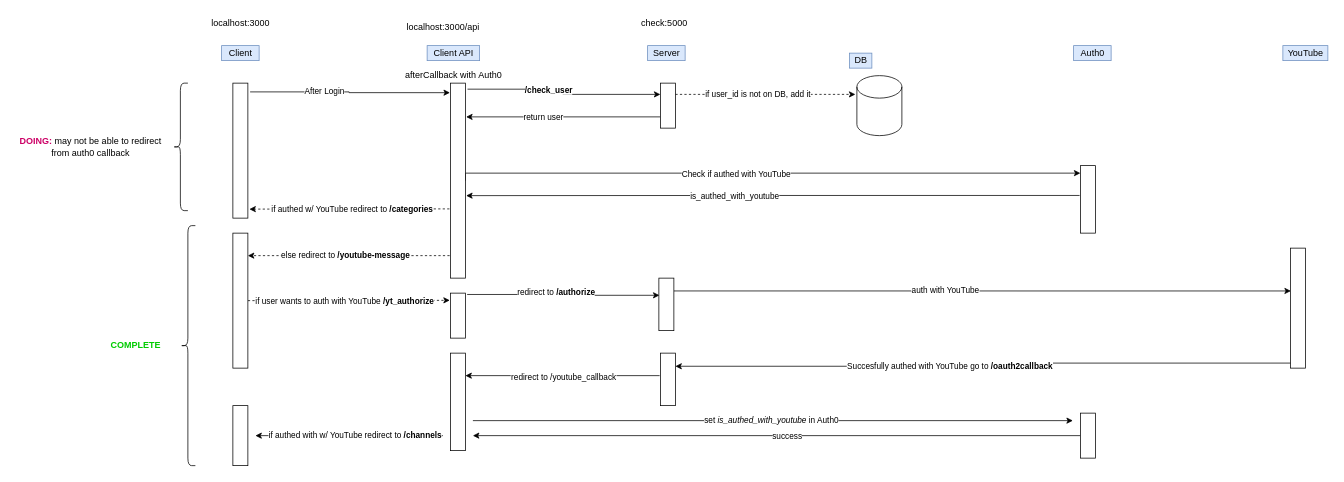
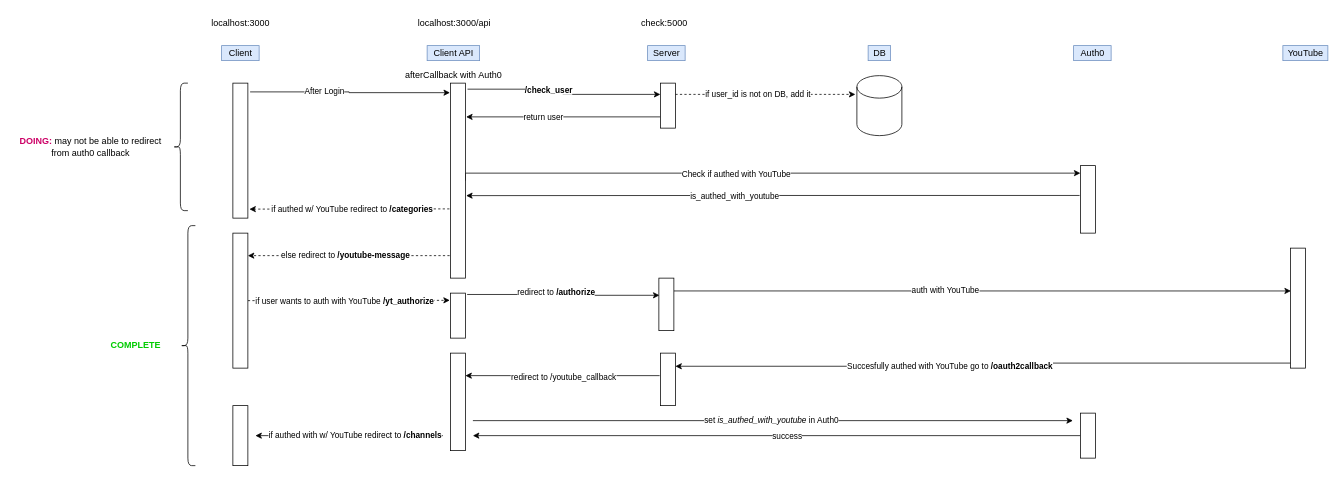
(443, 27) -> (454, 23)
(861, 60) -> (879, 53)
